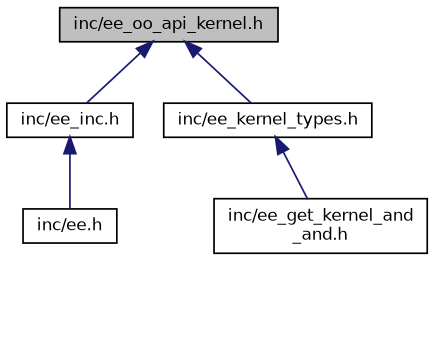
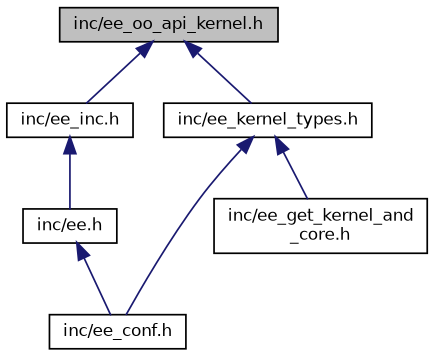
(321, 226) -> (321, 226)
none -> (118, 332)
